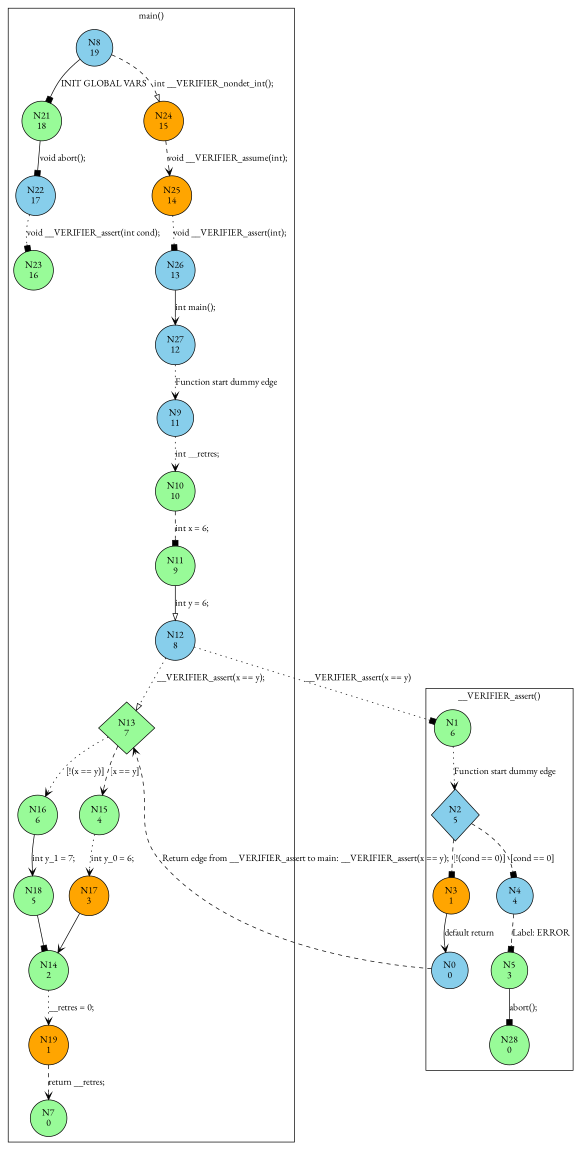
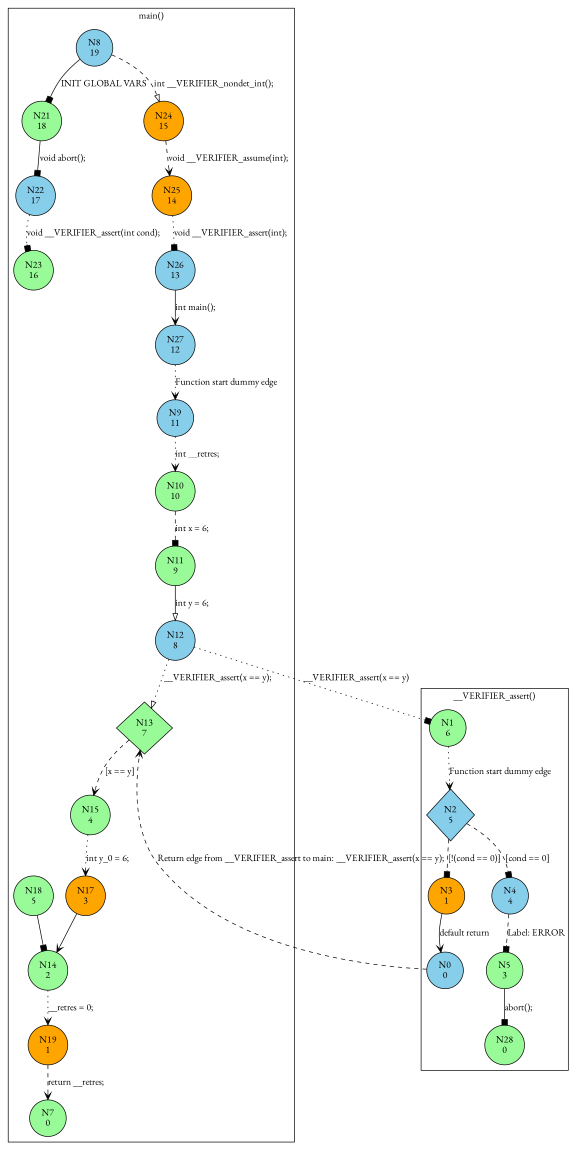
(38, 815) -> none
